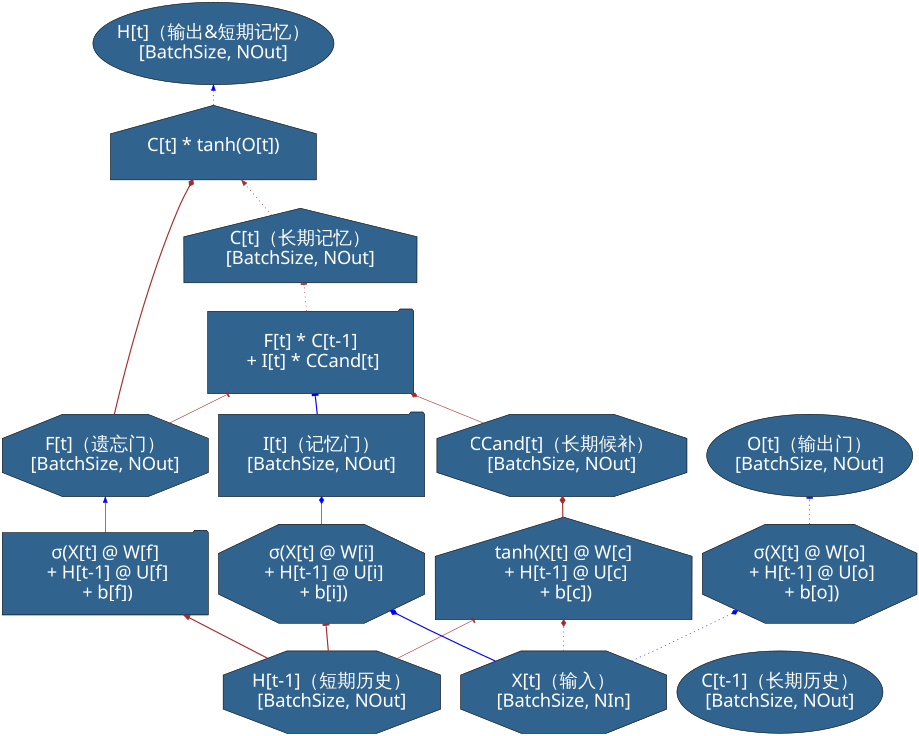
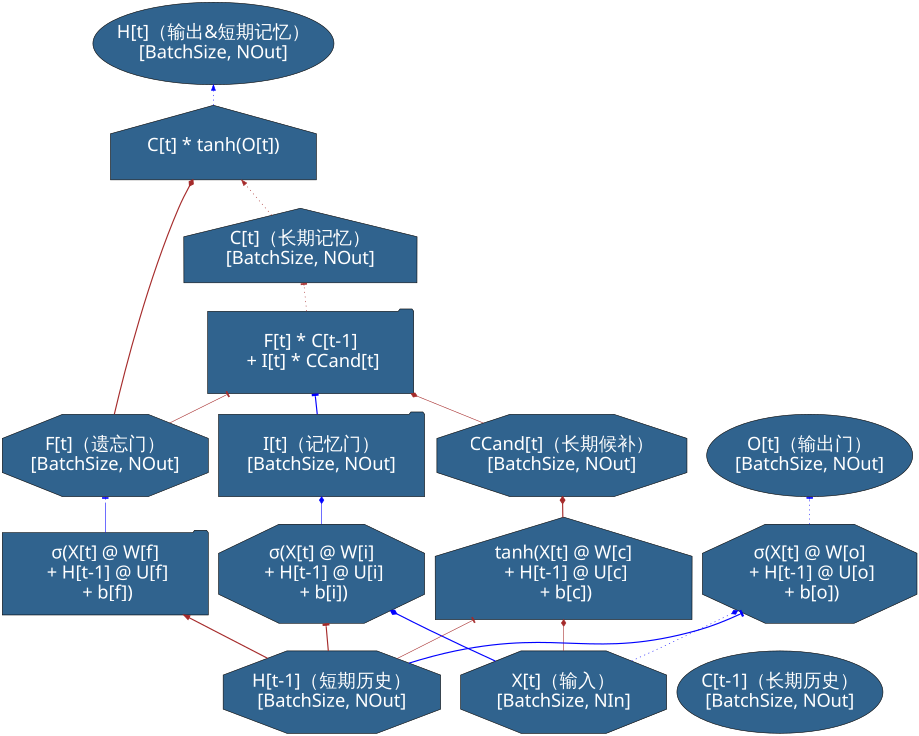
(105, 518) -> (105, 518)
(564, 639) -> (564, 639)
none -> (576, 643)
